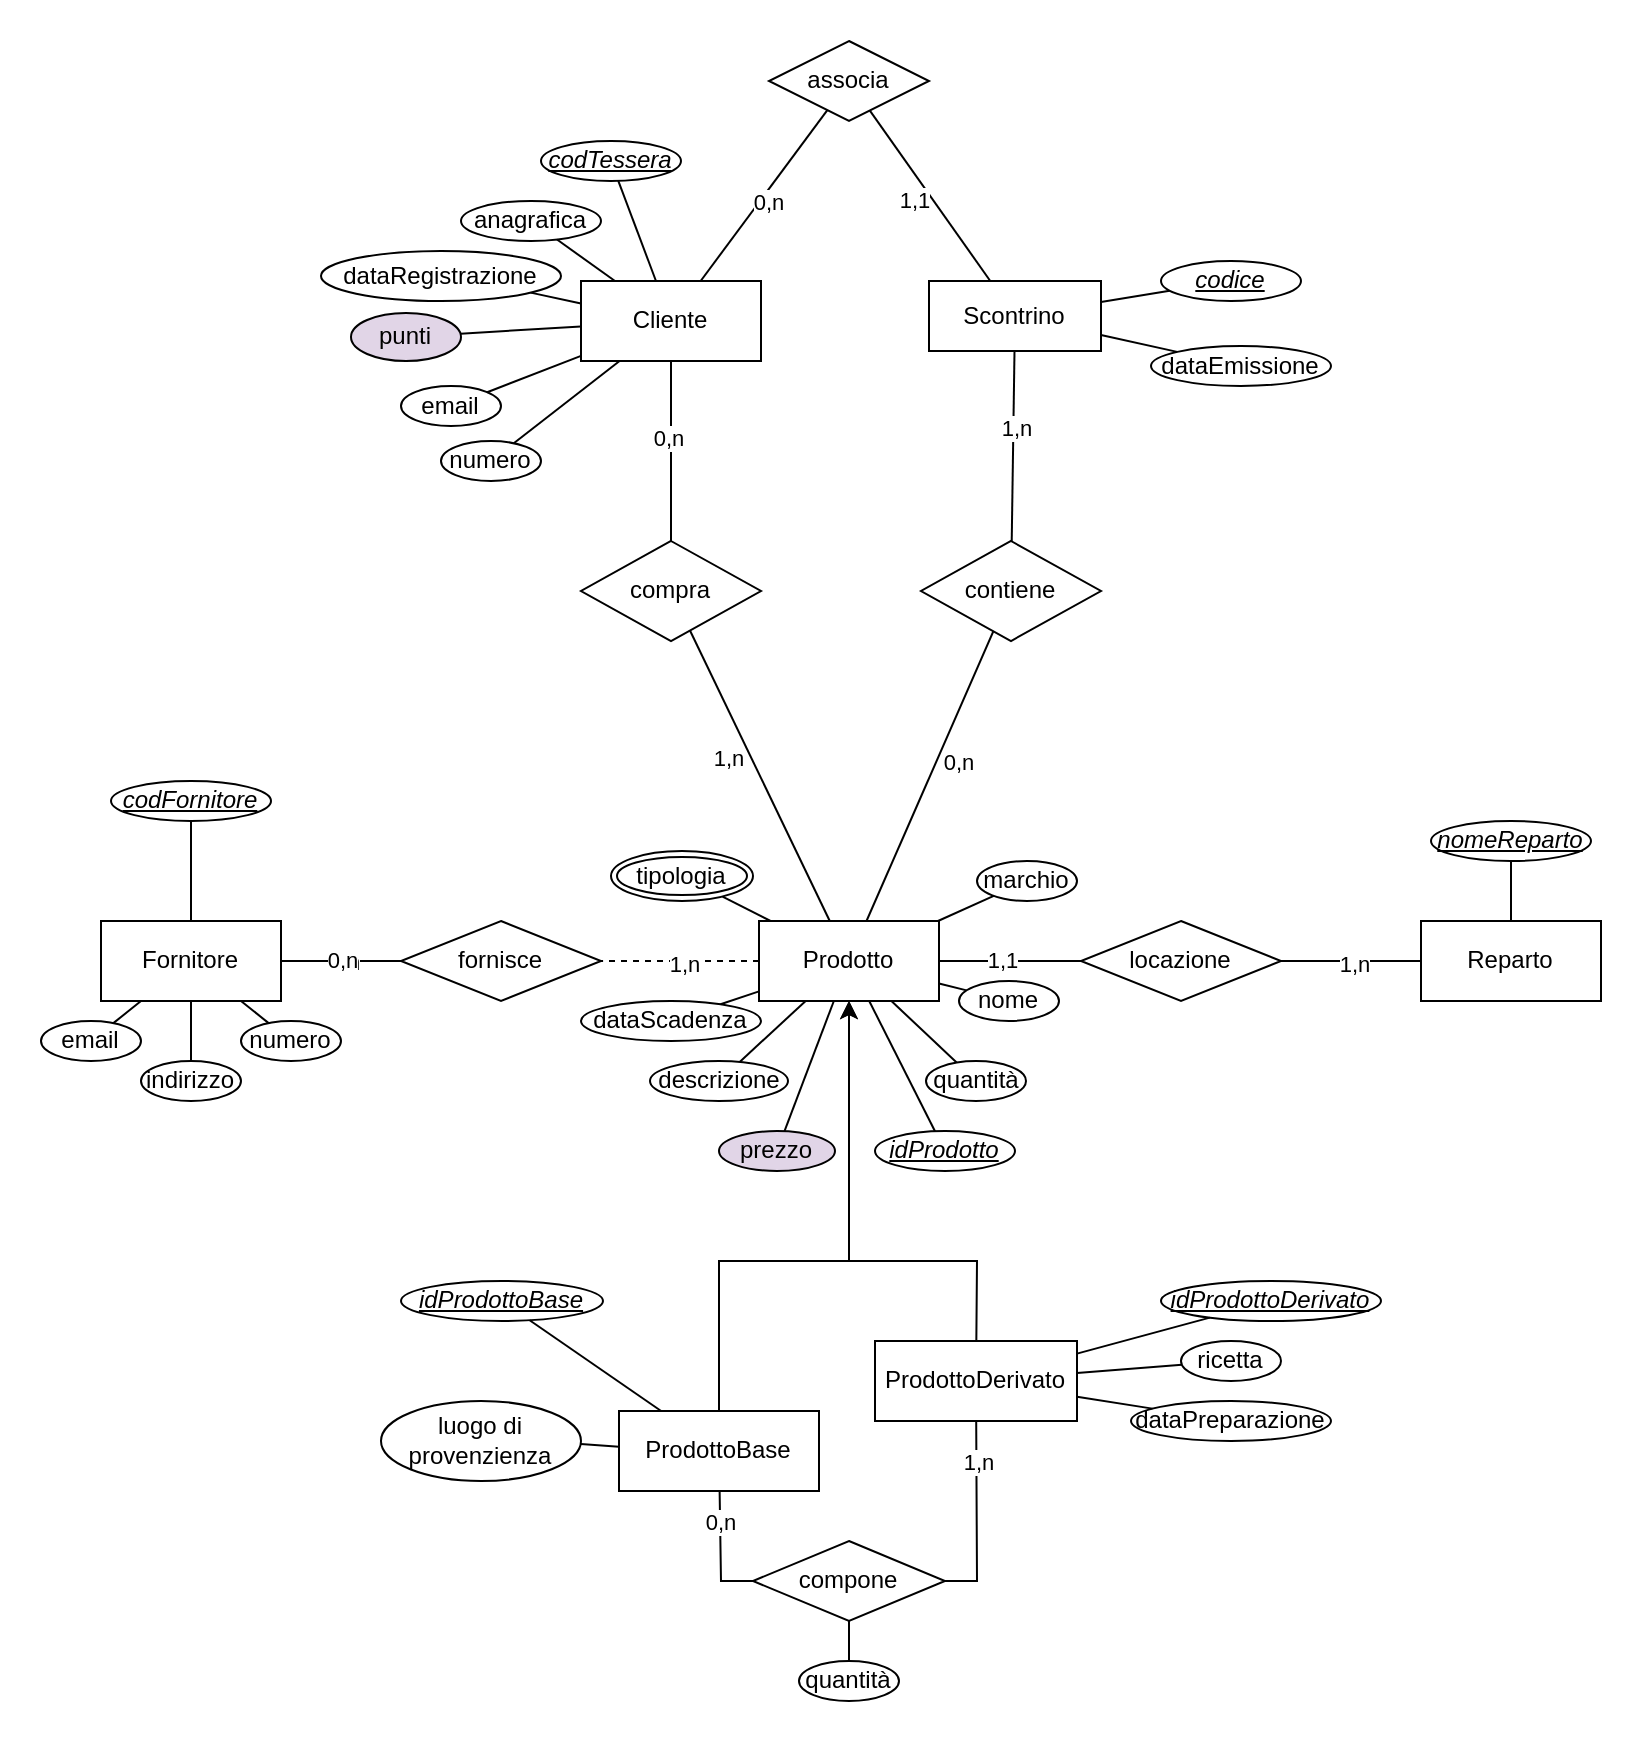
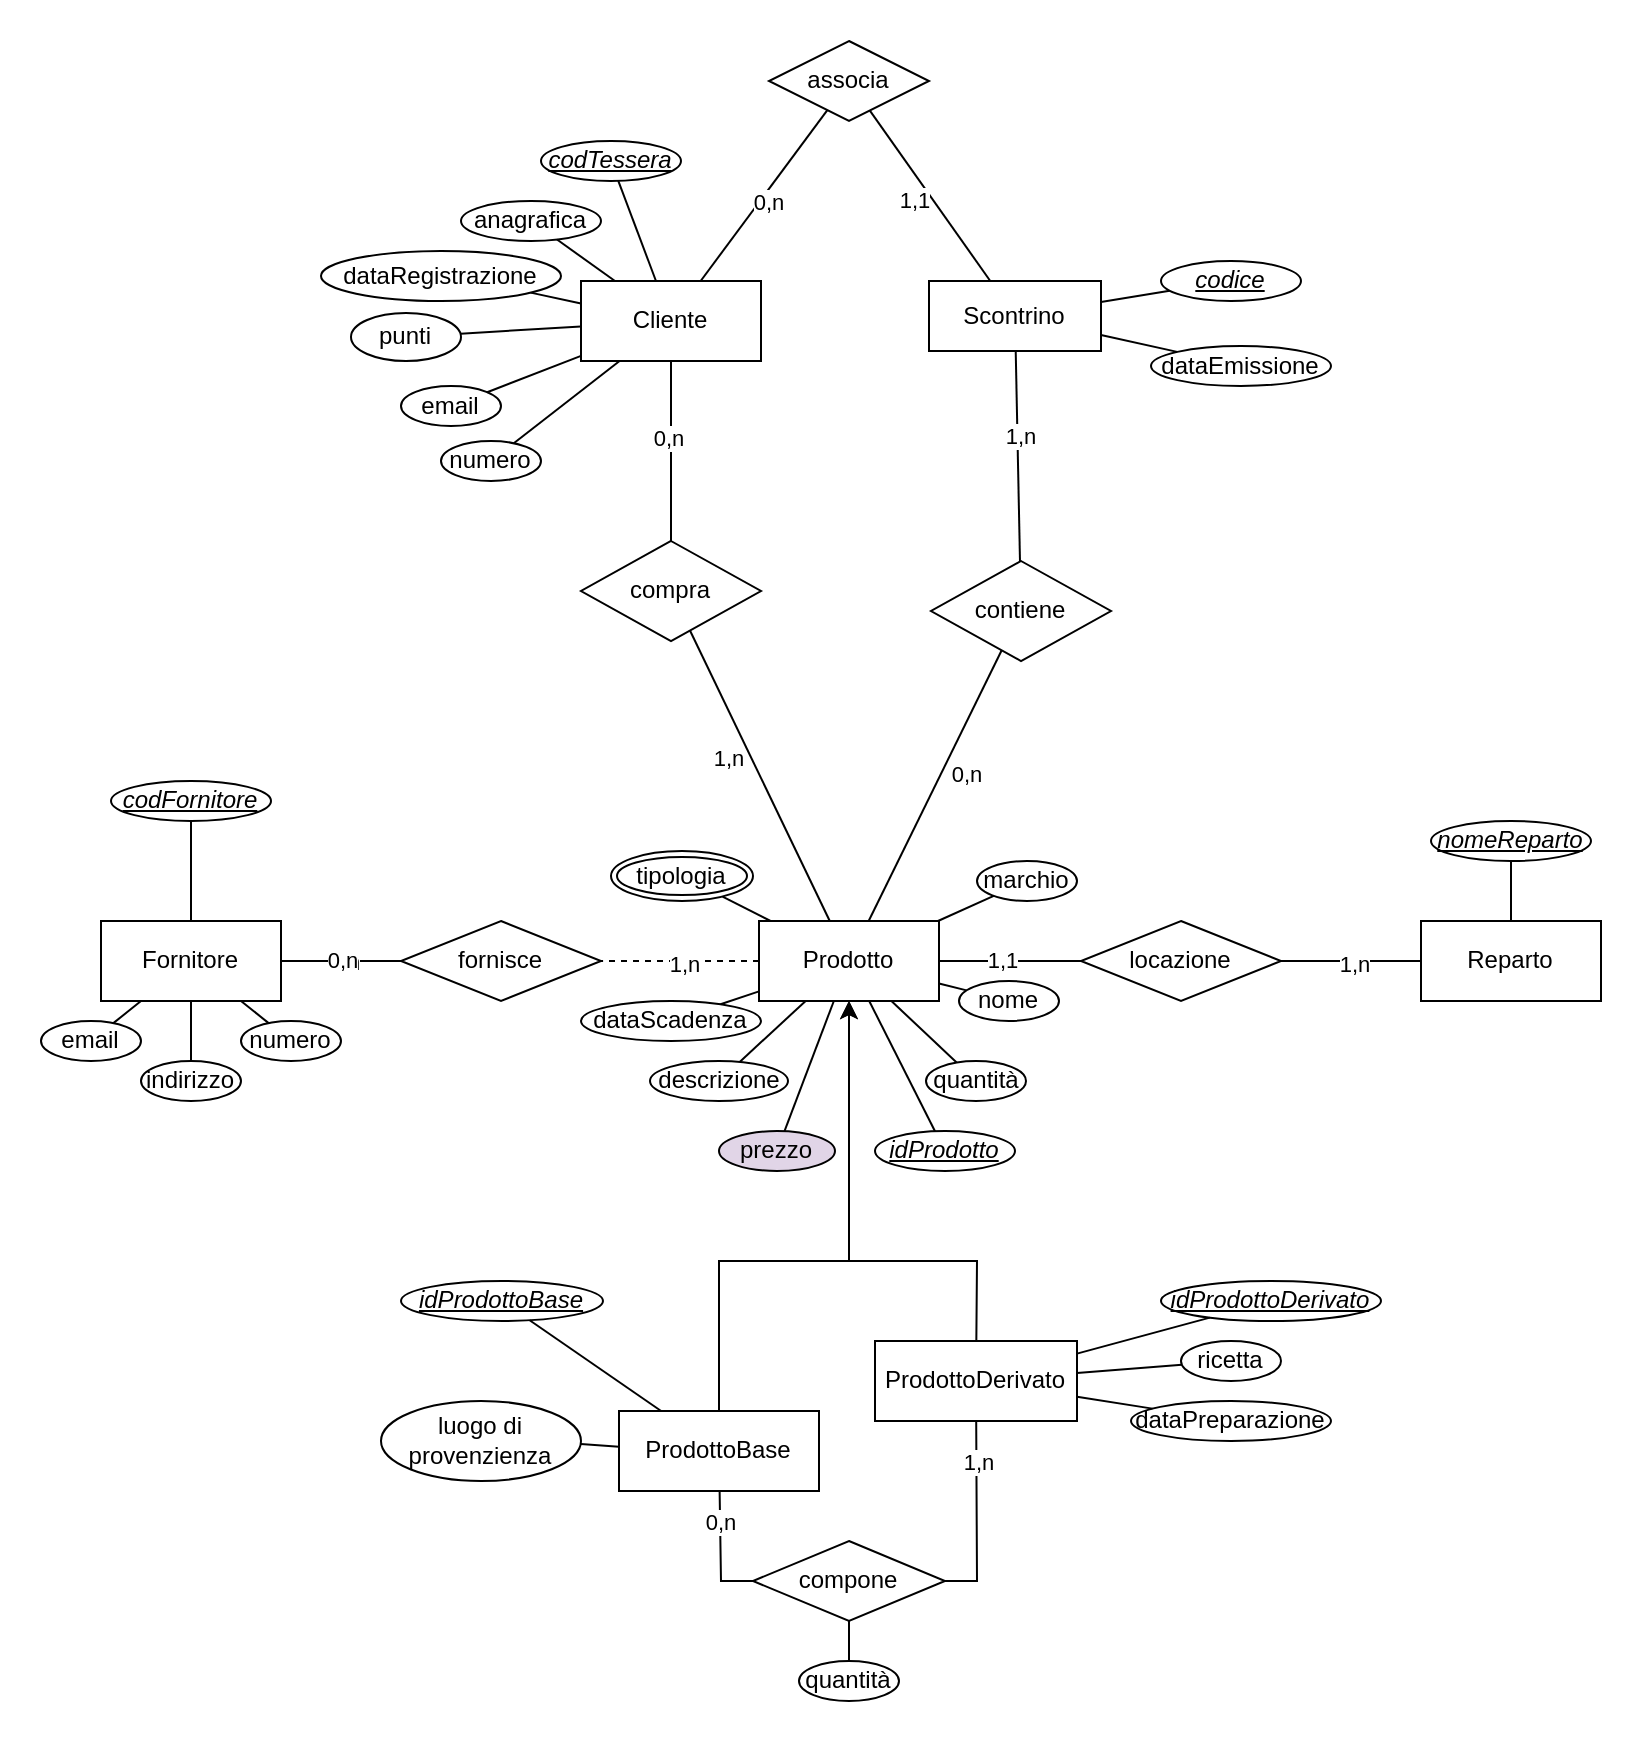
(406, 337) -> (406, 337)
(1011, 591) -> (1021, 611)
